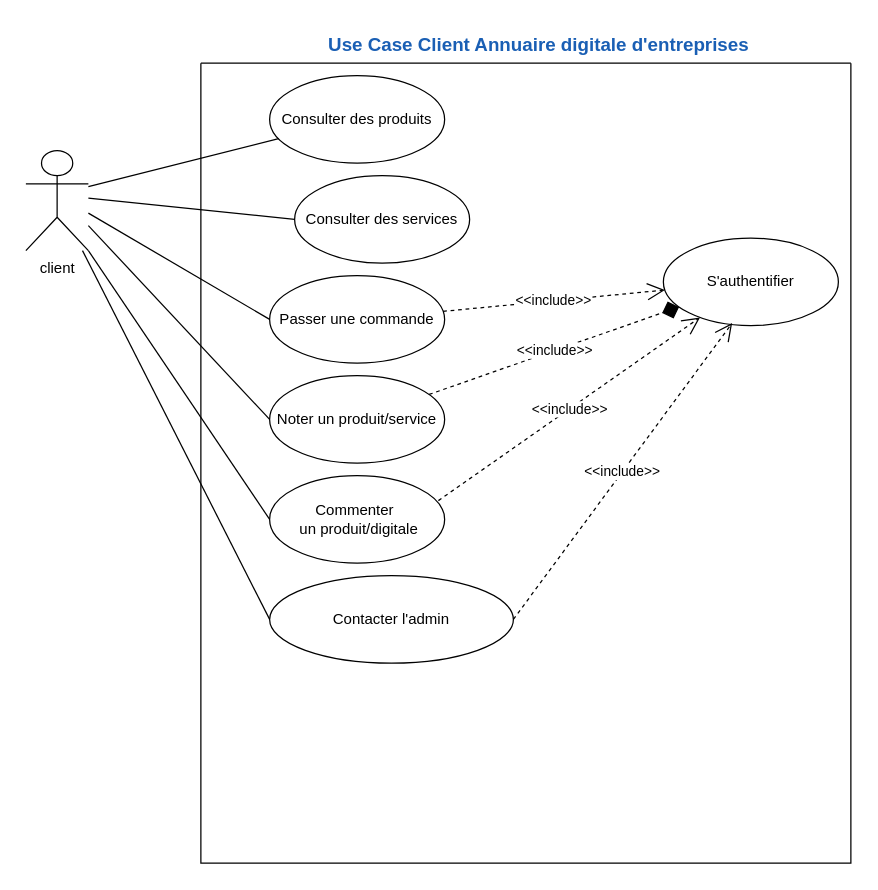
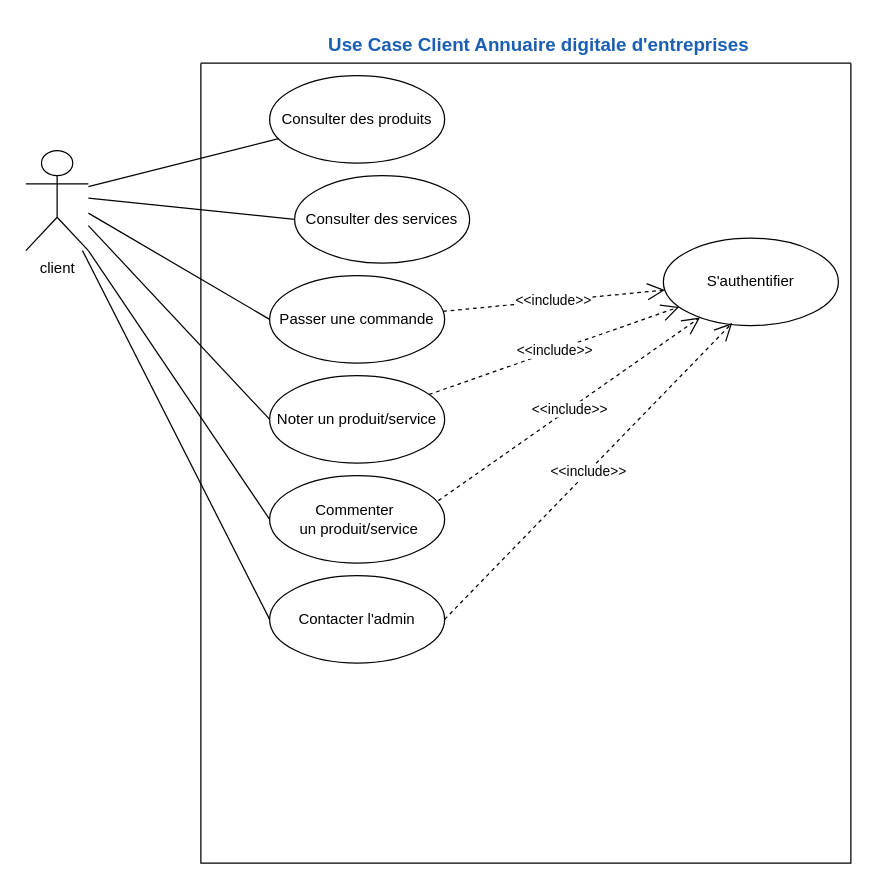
(662, 313) -> (669, 310)
(357, 519) -> (357, 519)
(391, 619) -> (357, 619)
